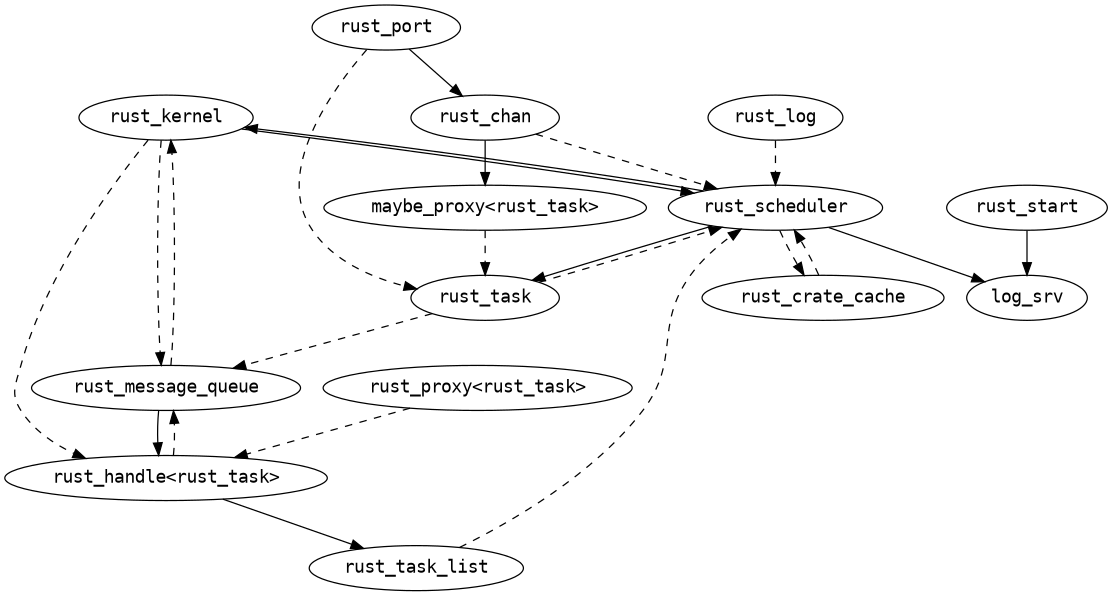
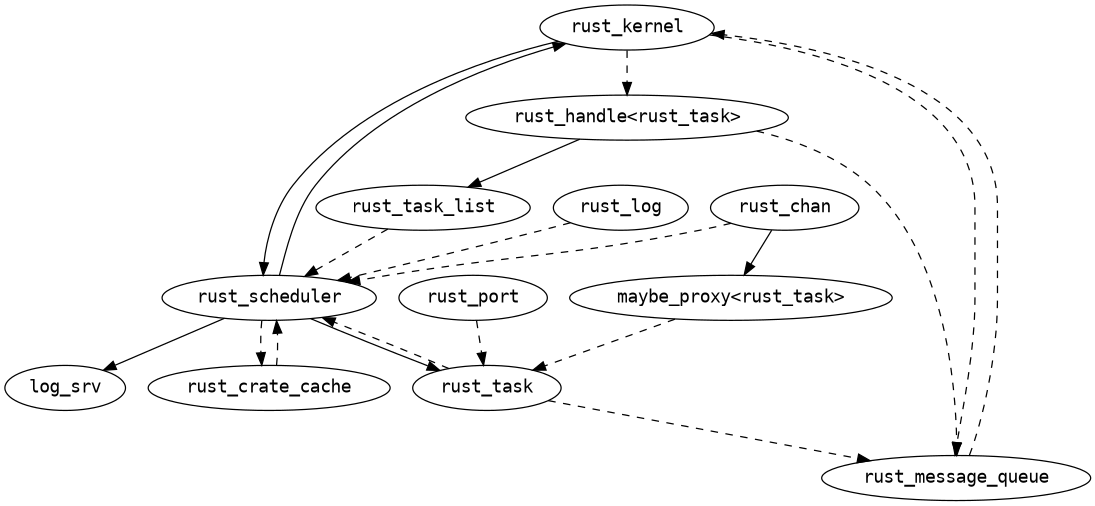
(431, 68) -> none
(1027, 208) -> none
(478, 388) -> none
(158, 427) -> none
